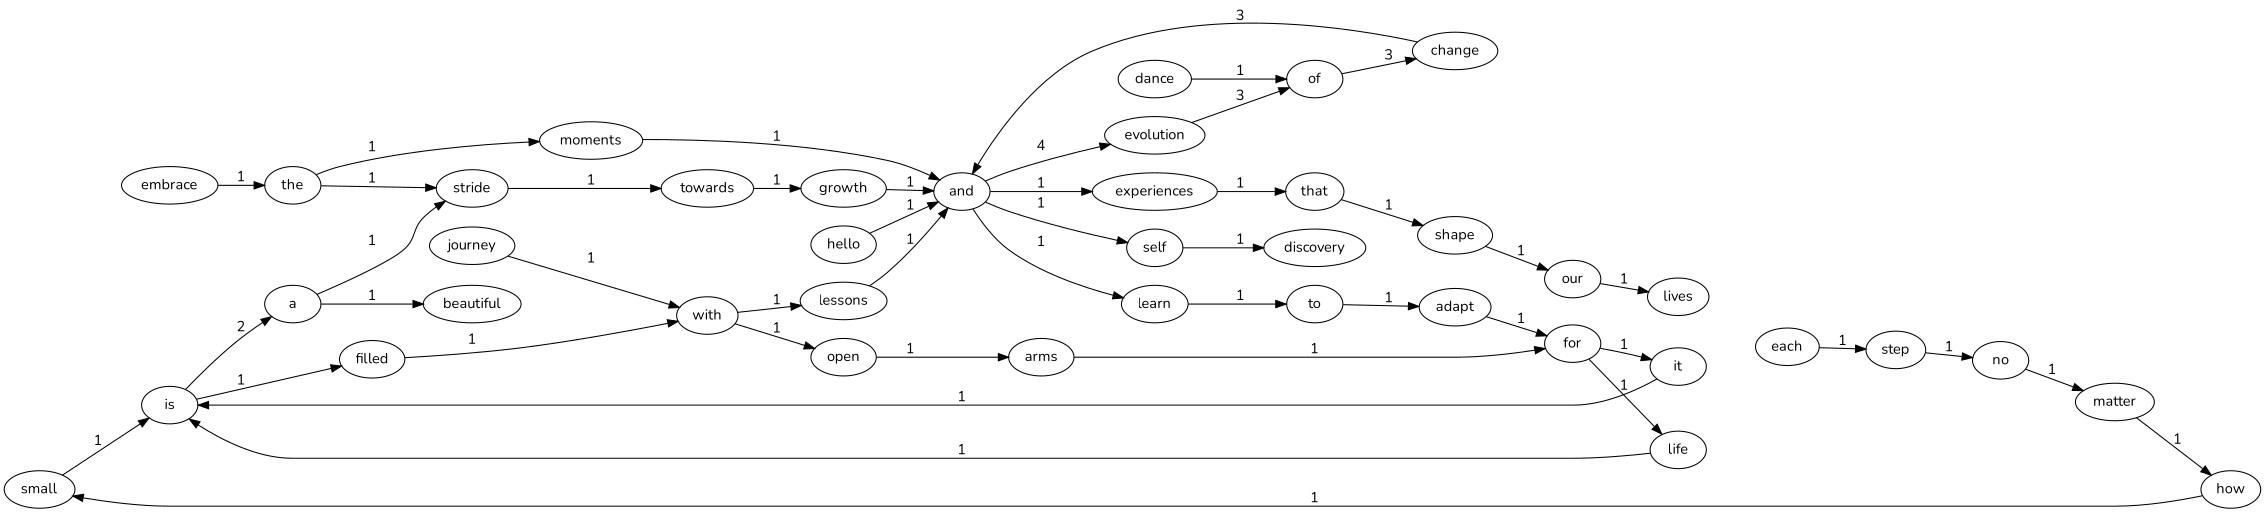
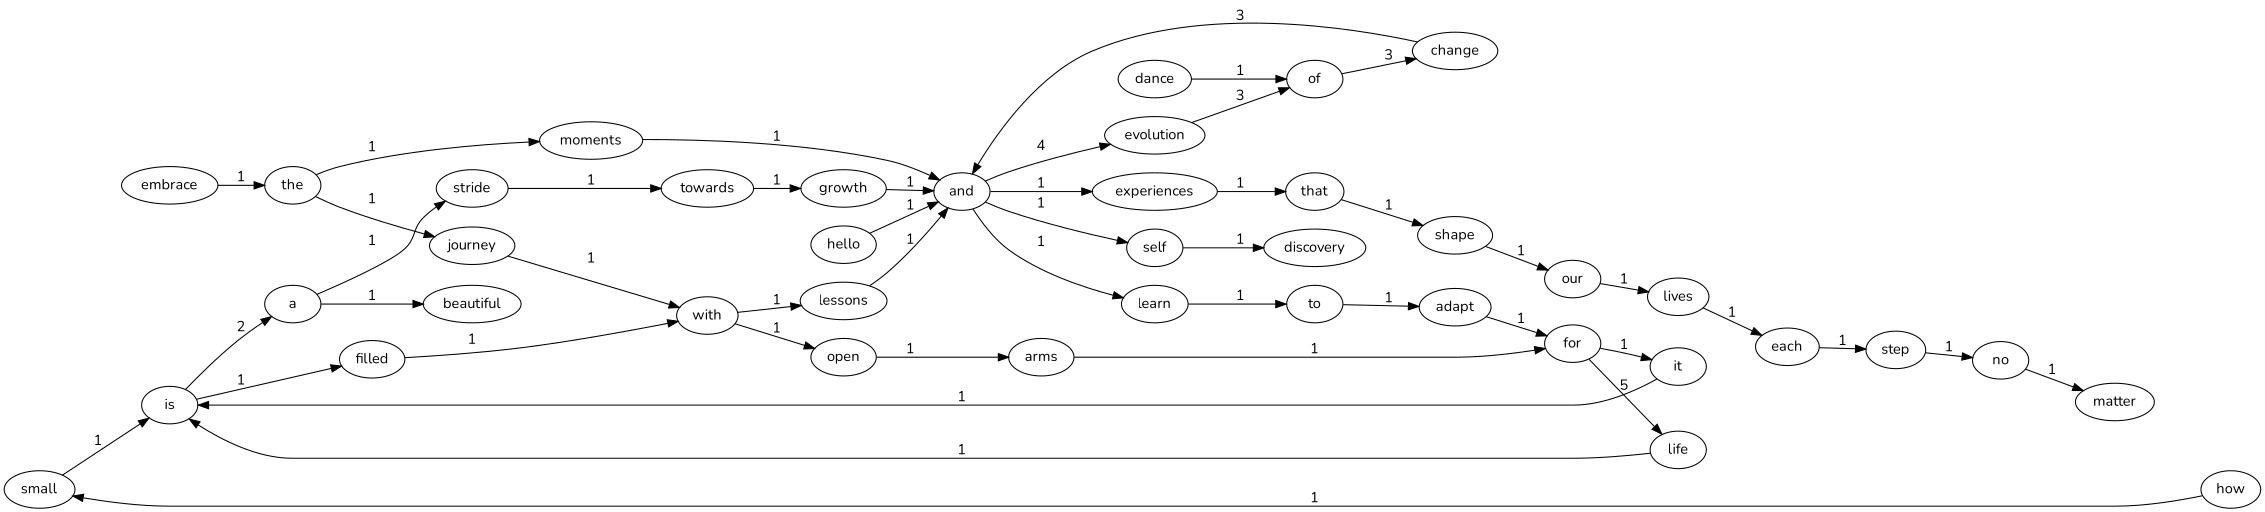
(373, 187) -> (369, 218)
none -> (1728, 319)
(1624, 386) -> (1624, 386)
(2170, 443) -> none
